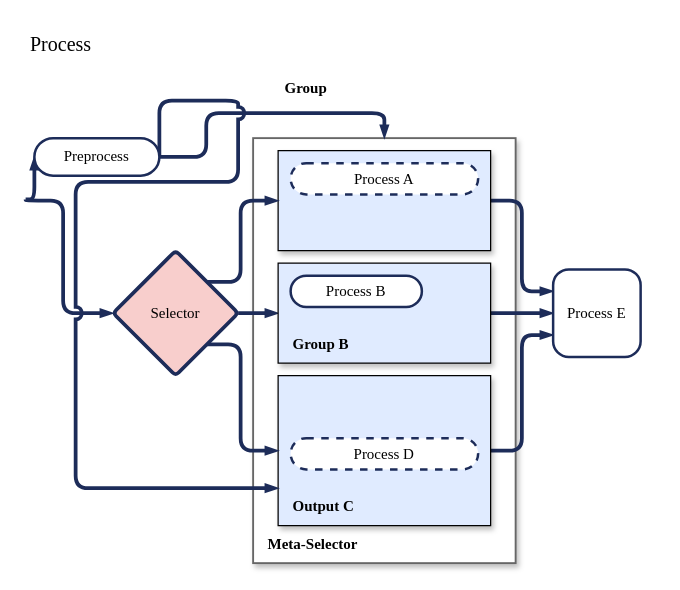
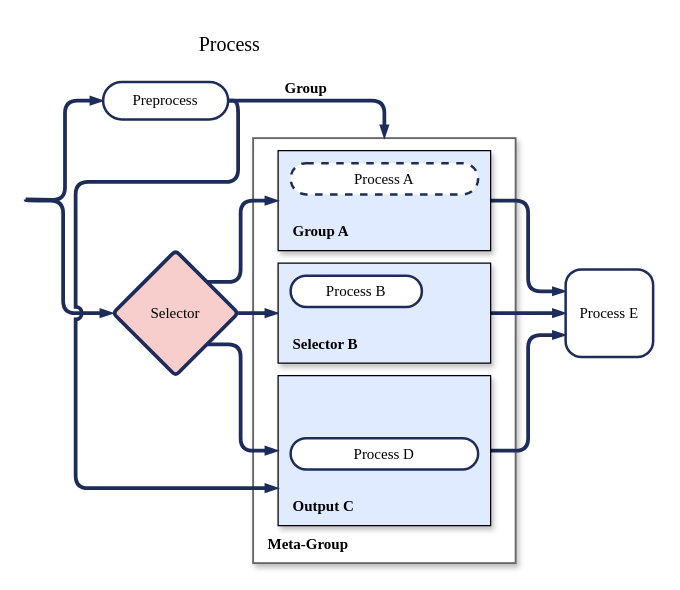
(203, 44) -> (372, 44)
(97, 157) -> (166, 101)
none -> (347, 232)
(597, 313) -> (609, 313)
(321, 344) -> (331, 344)
(384, 454) -> (384, 454)
(321, 544) -> (310, 544)
